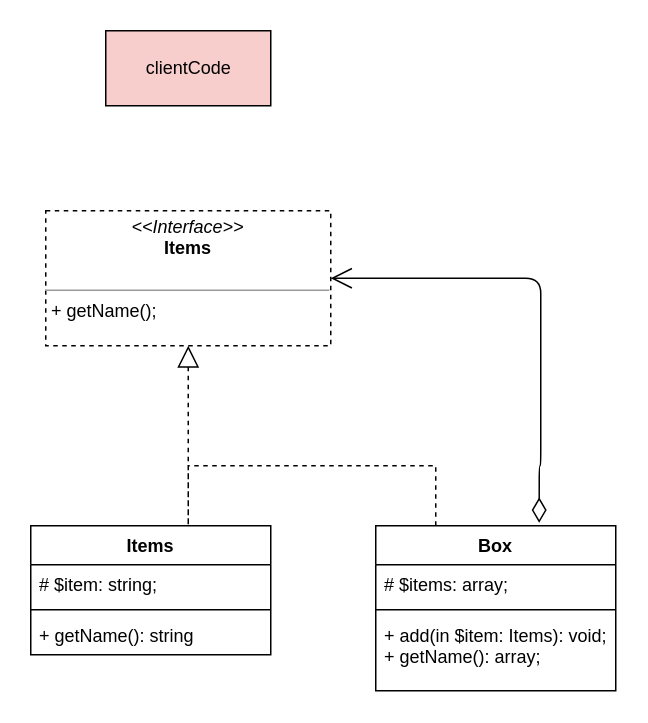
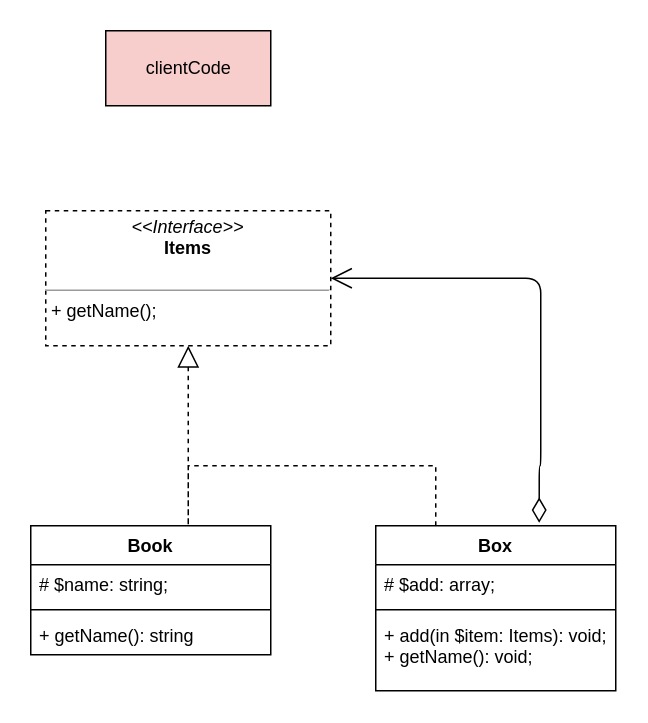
(150, 546) -> (150, 546)
(106, 585) -> (108, 585)
(453, 585) -> (445, 585)
(507, 636) -> (507, 636)
